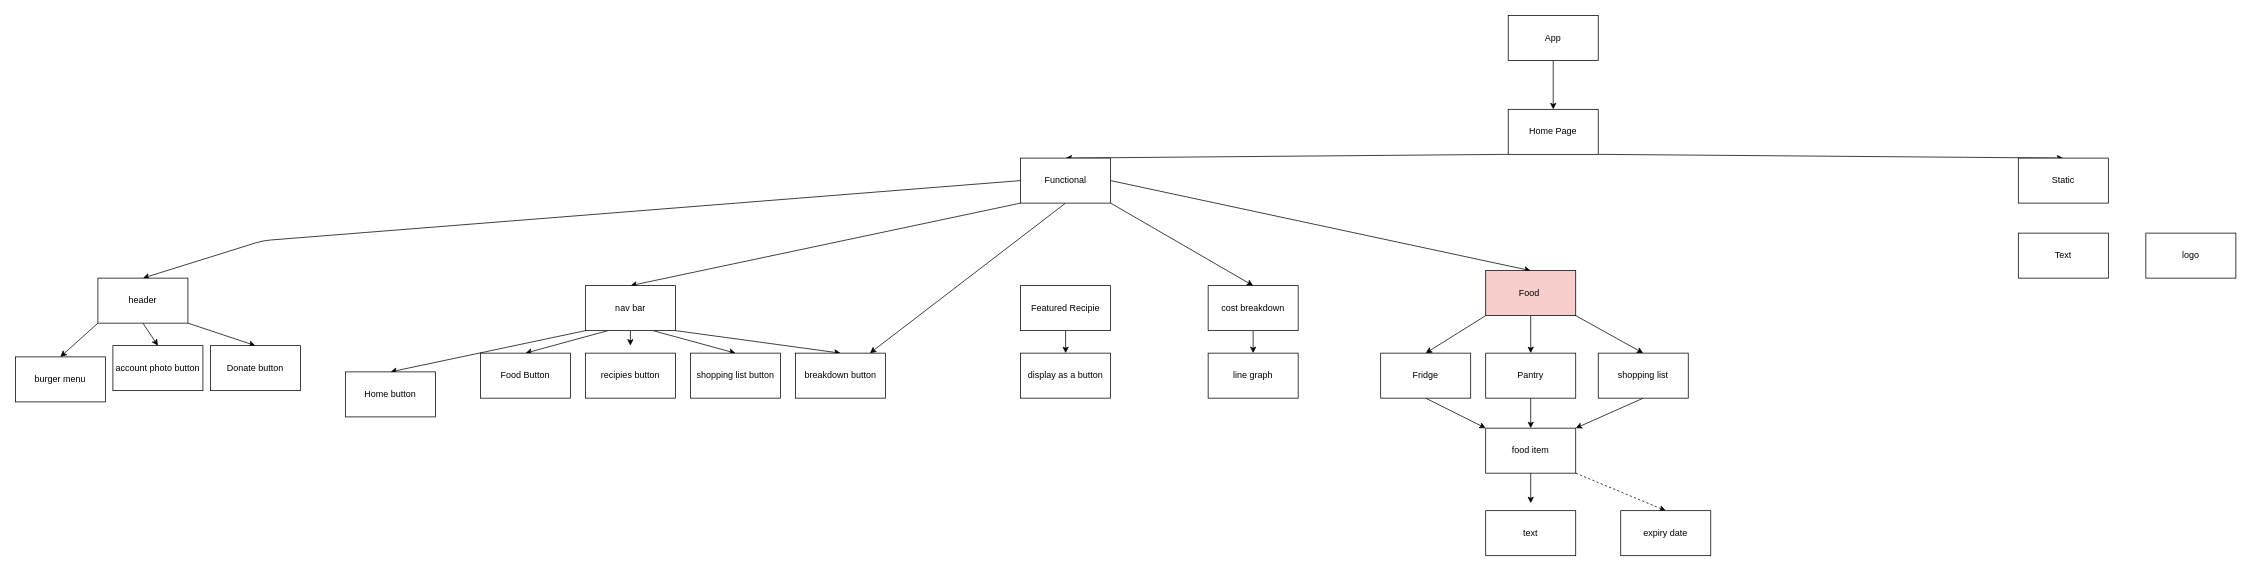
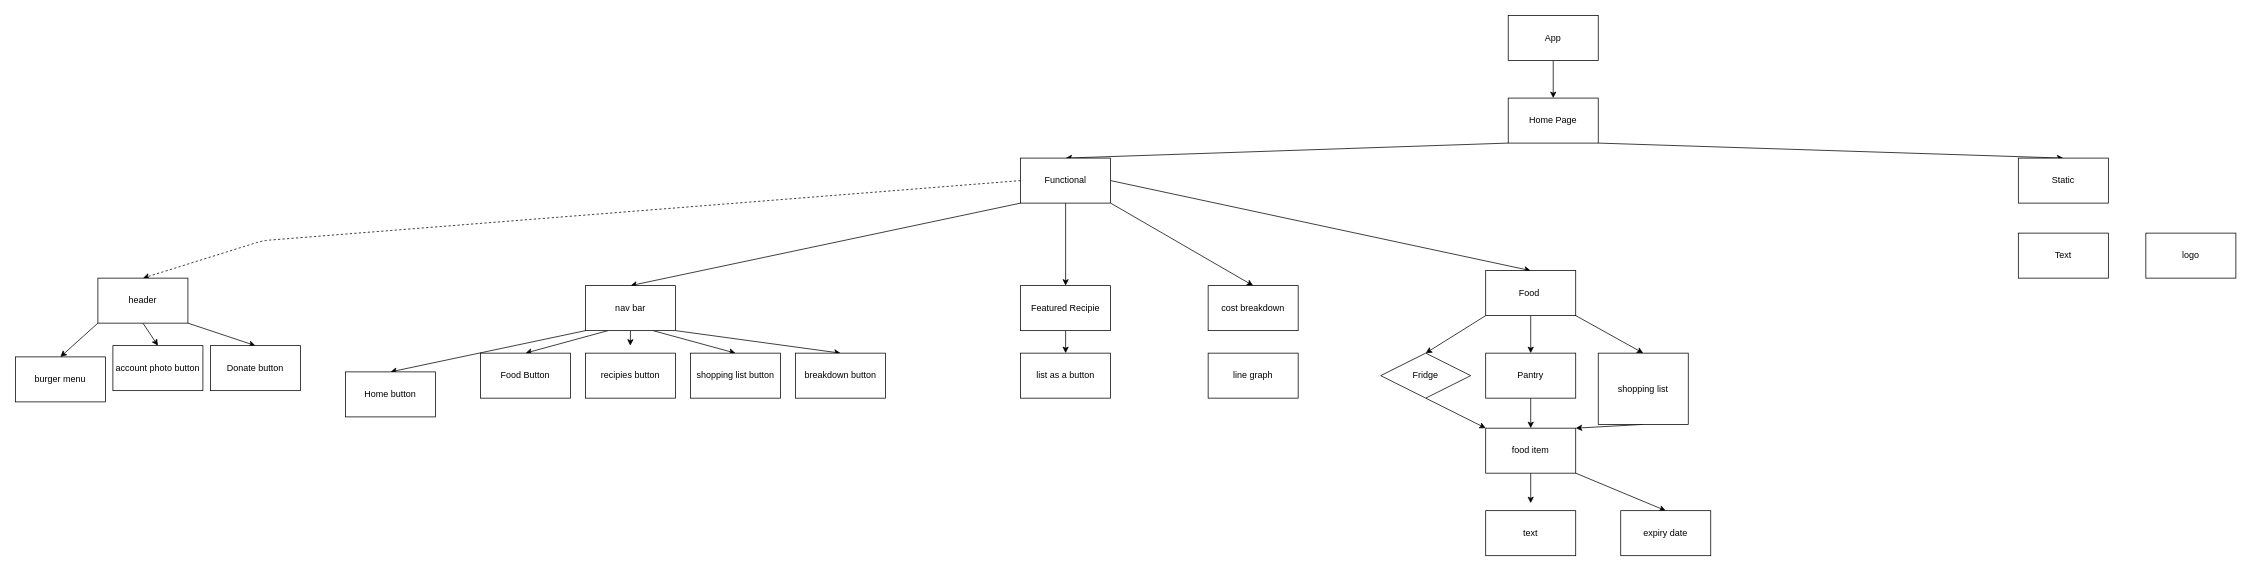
(1553, 132) -> (1553, 120)
(585, 215) -> (585, 215)
(970, 276) -> (1065, 241)
(1530, 293) -> (1530, 293)
(1253, 346) -> none
(1065, 375) -> (1065, 375)
(1425, 375) -> (1425, 375)
(1643, 375) -> (1643, 389)
(1618, 491) -> (1618, 491)
